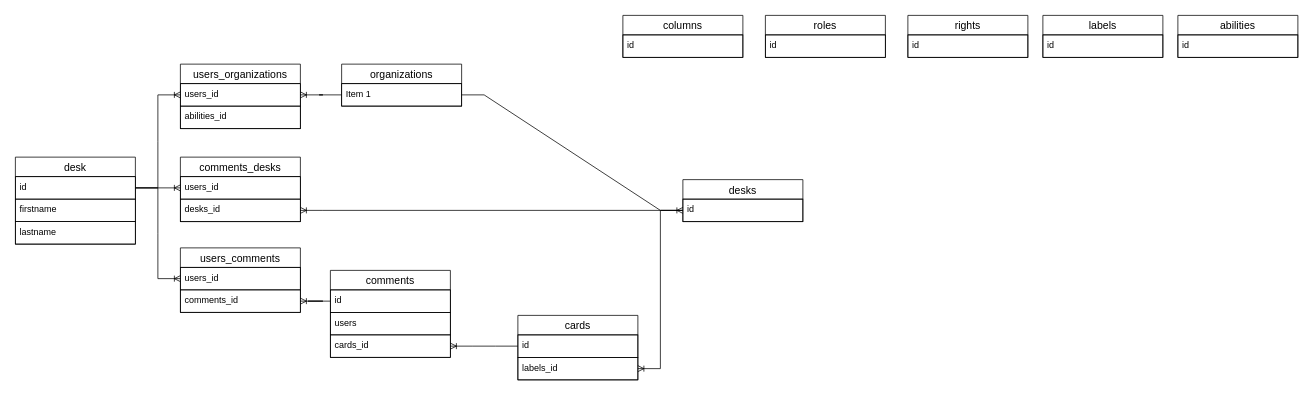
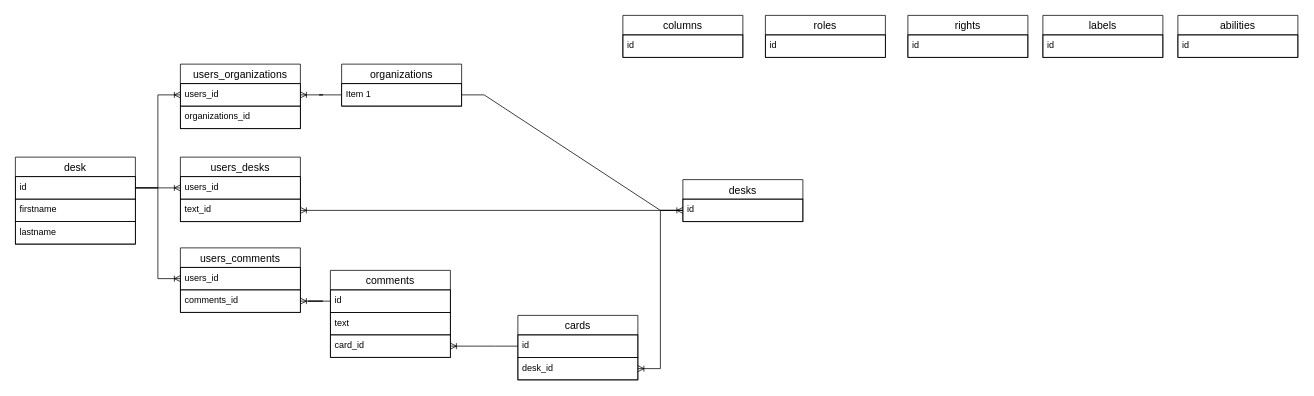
(209, 116) -> (221, 116)
(240, 168) -> (240, 168)
(203, 209) -> (201, 209)
(347, 323) -> (345, 323)
(353, 345) -> (351, 345)
(541, 368) -> (538, 368)
